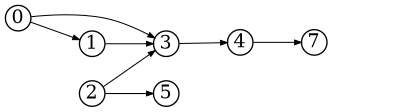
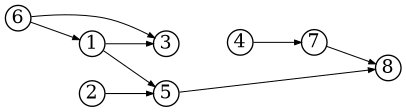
(18, 18) -> (18, 18)
(200, 43) -> none
none -> (126, 67)
none -> (388, 68)
(126, 71) -> none
